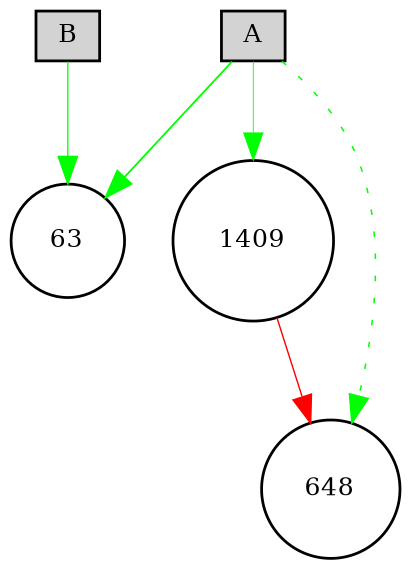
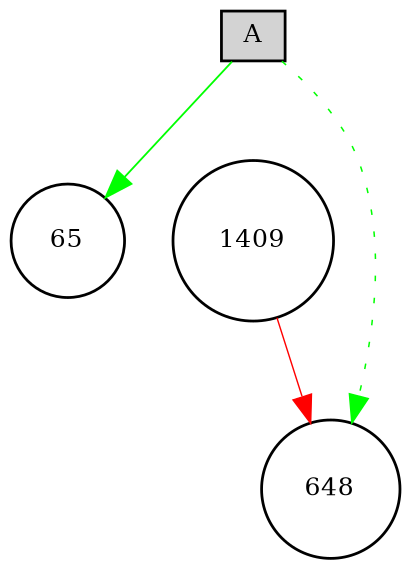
(68, 36) -> none
(253, 97) -> none
(68, 241) -> (68, 241)
